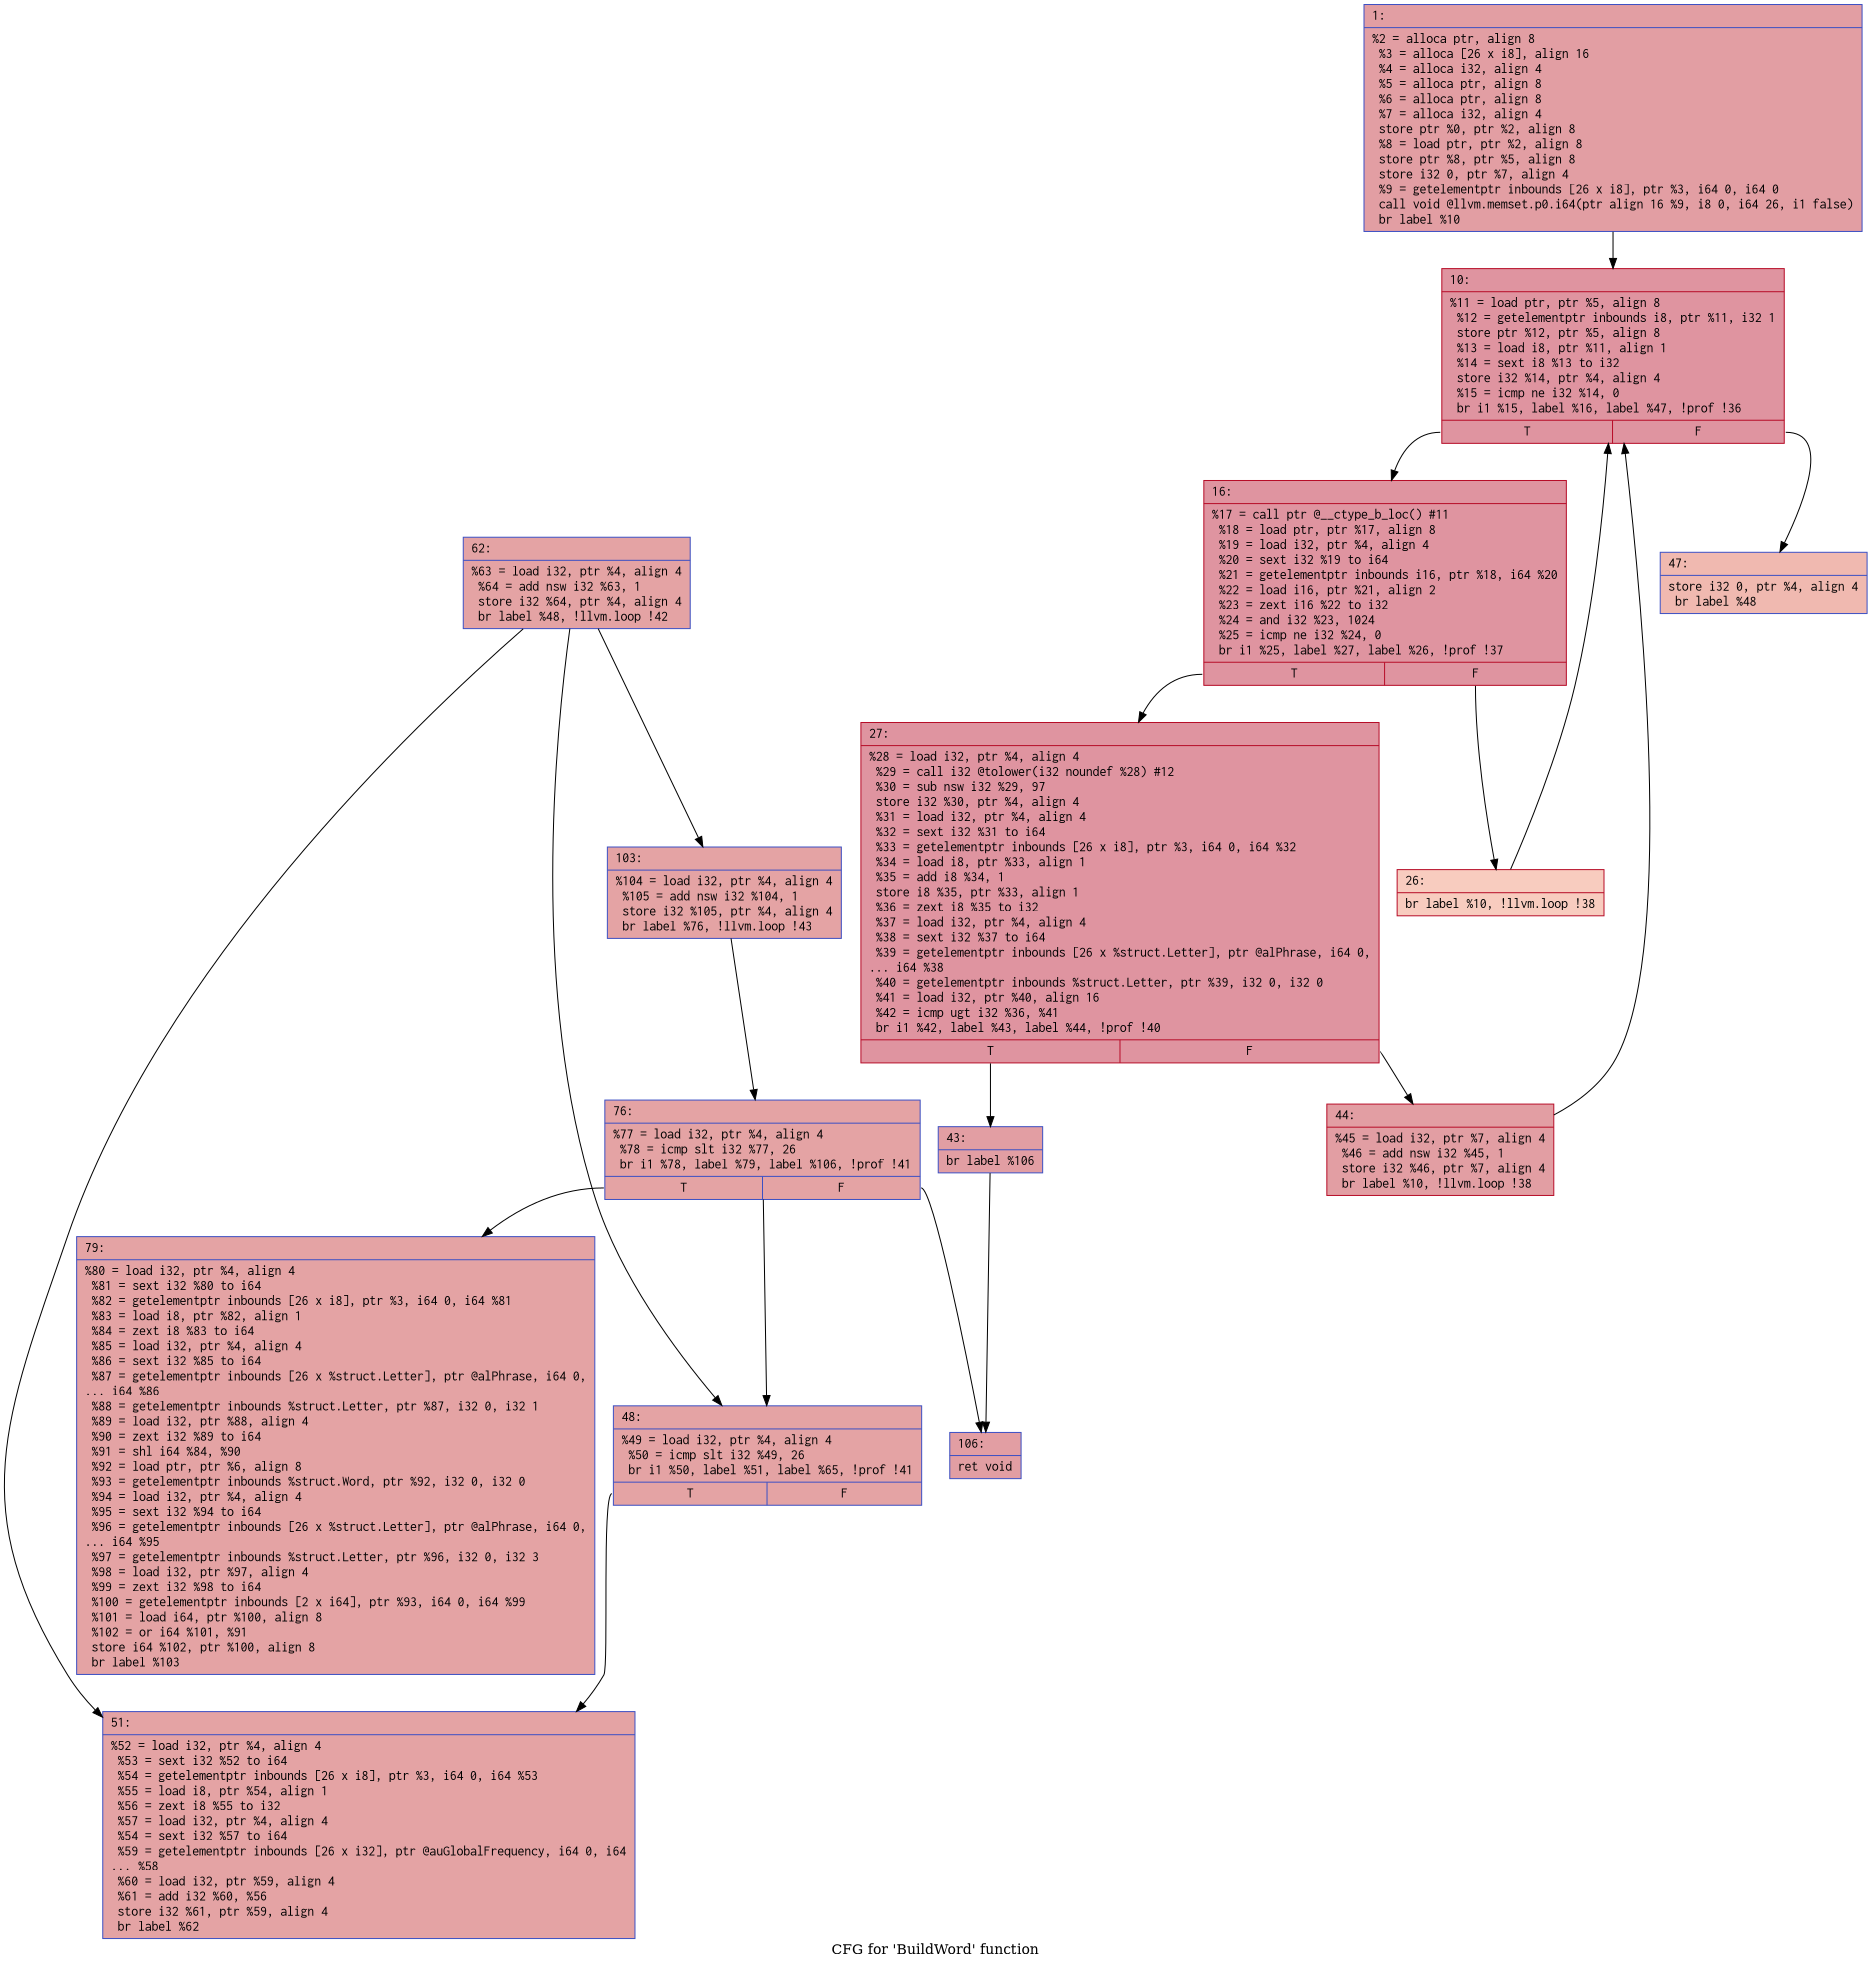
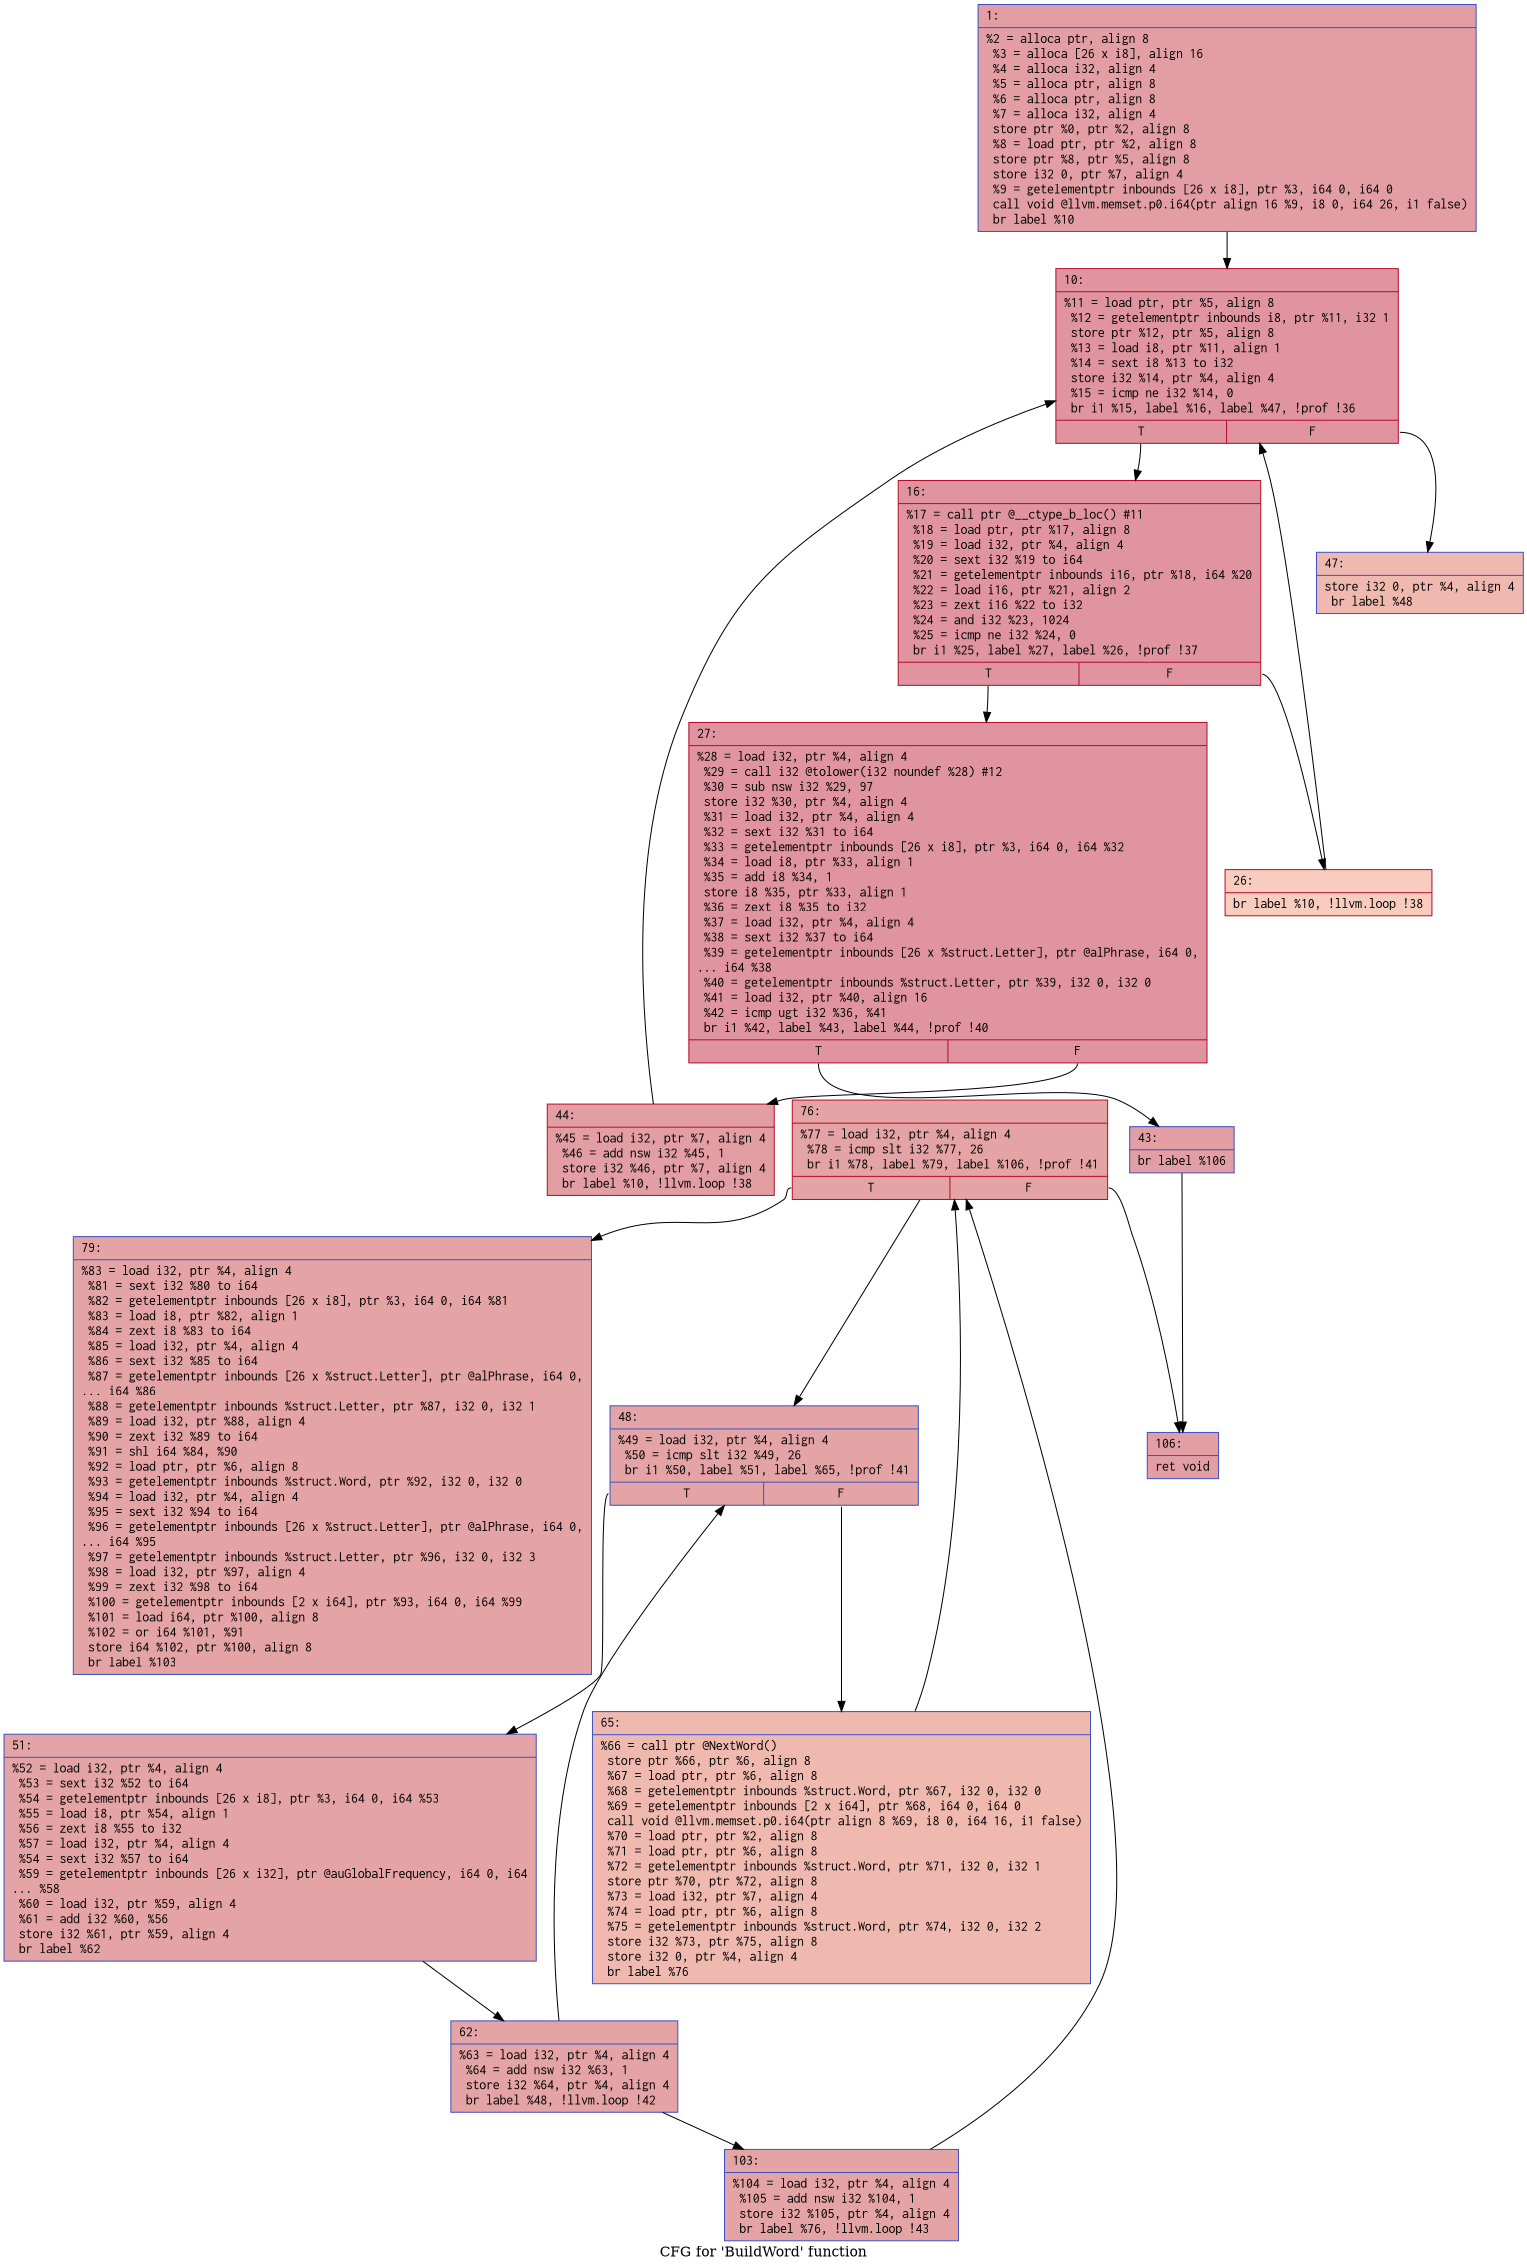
(120, 1117) -> (459, 1988)
(763, 1150) -> (950, 1150)
(190, 1271) -> (187, 1271)
none -> (841, 1848)
